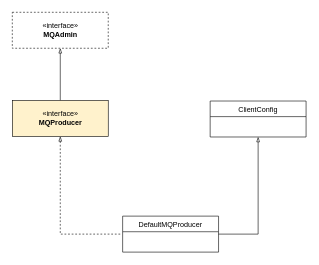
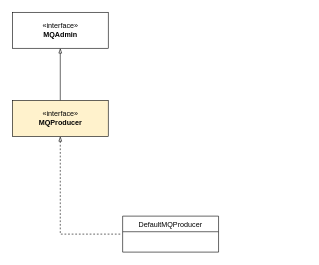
(60, 30) -> (60, 30)
(258, 119) -> none
(258, 208) -> none
